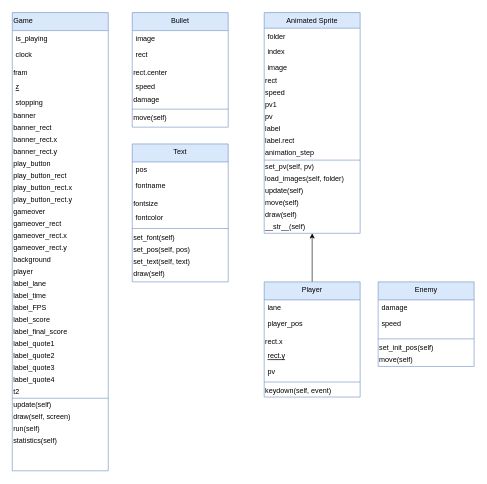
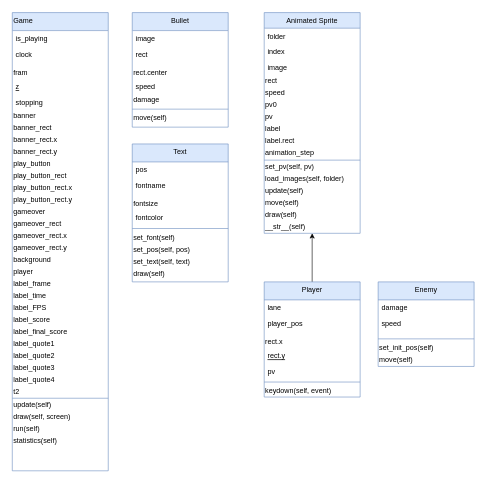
(272, 105) -> (272, 105)
(31, 284) -> (34, 284)
